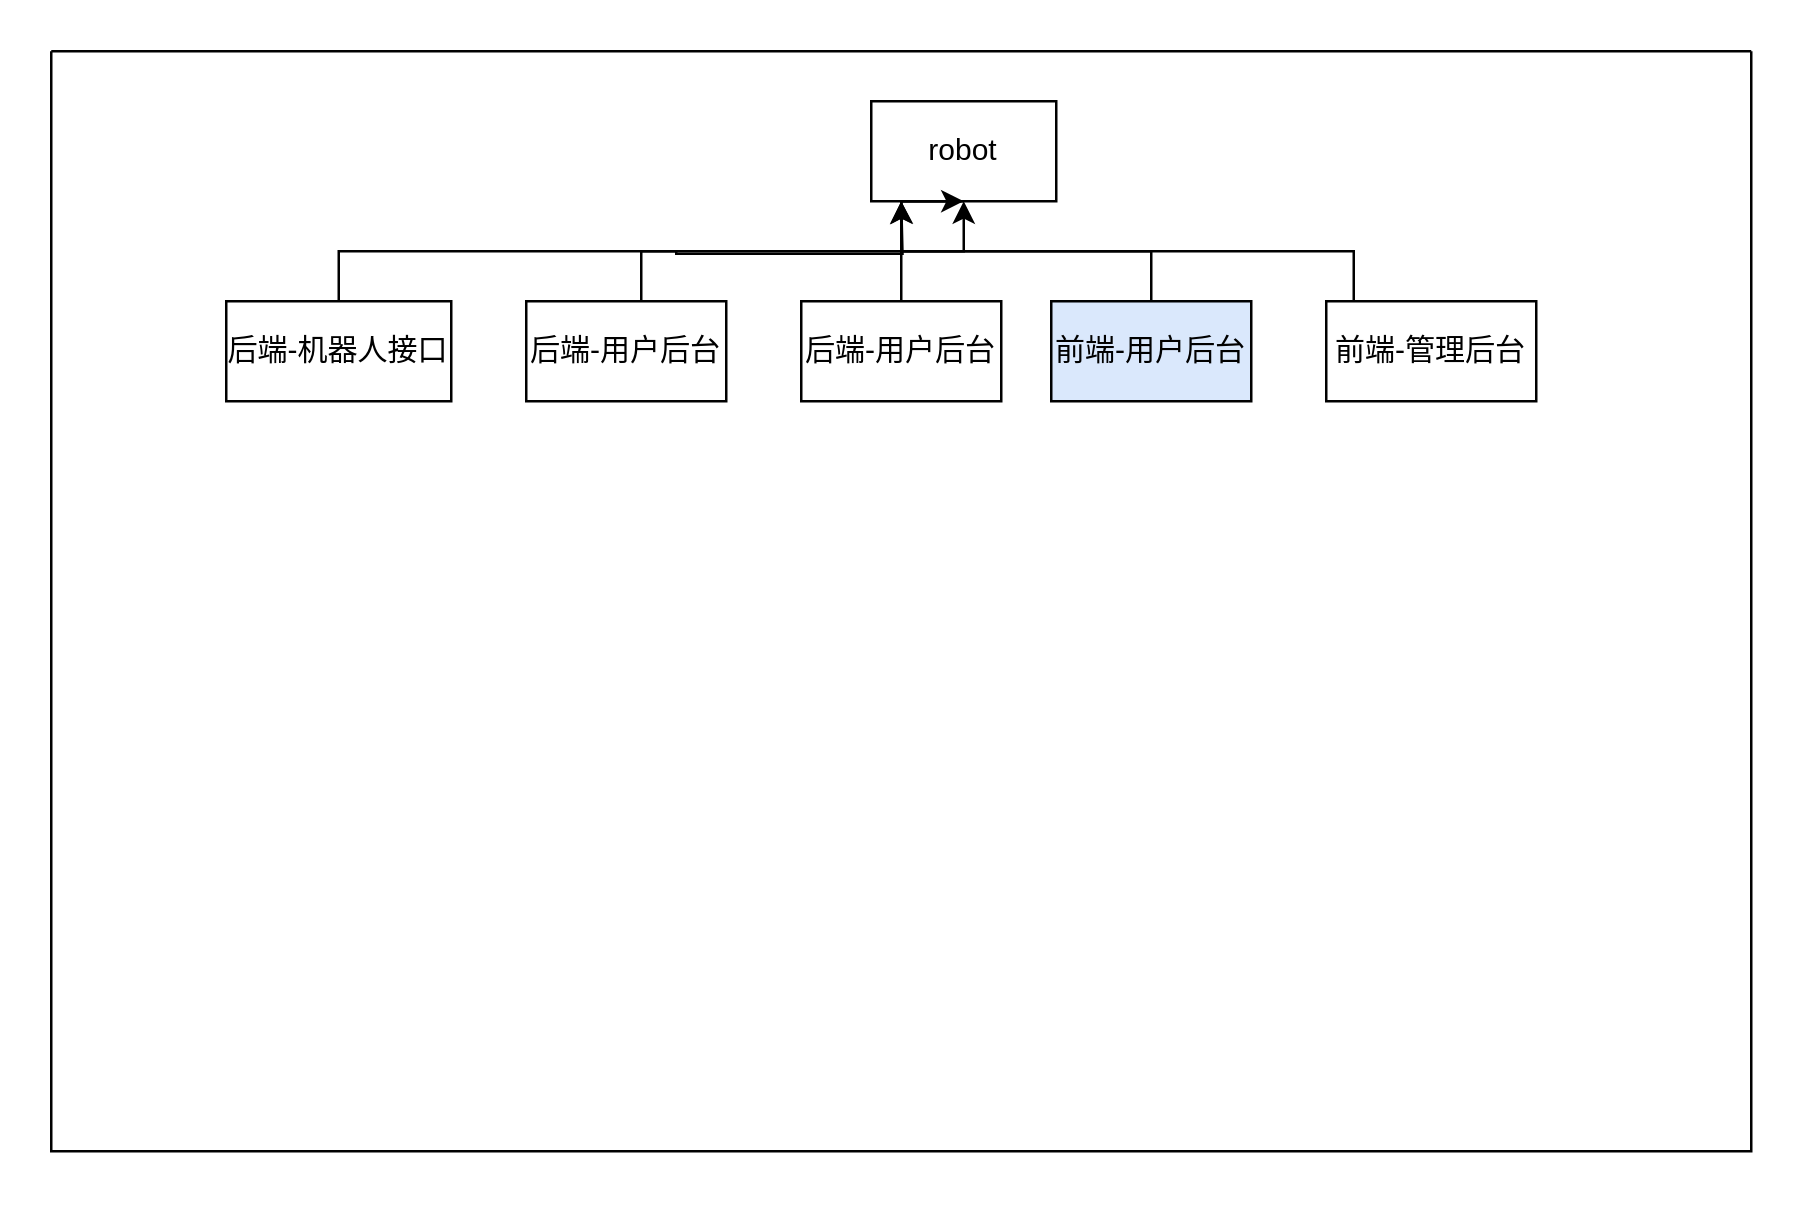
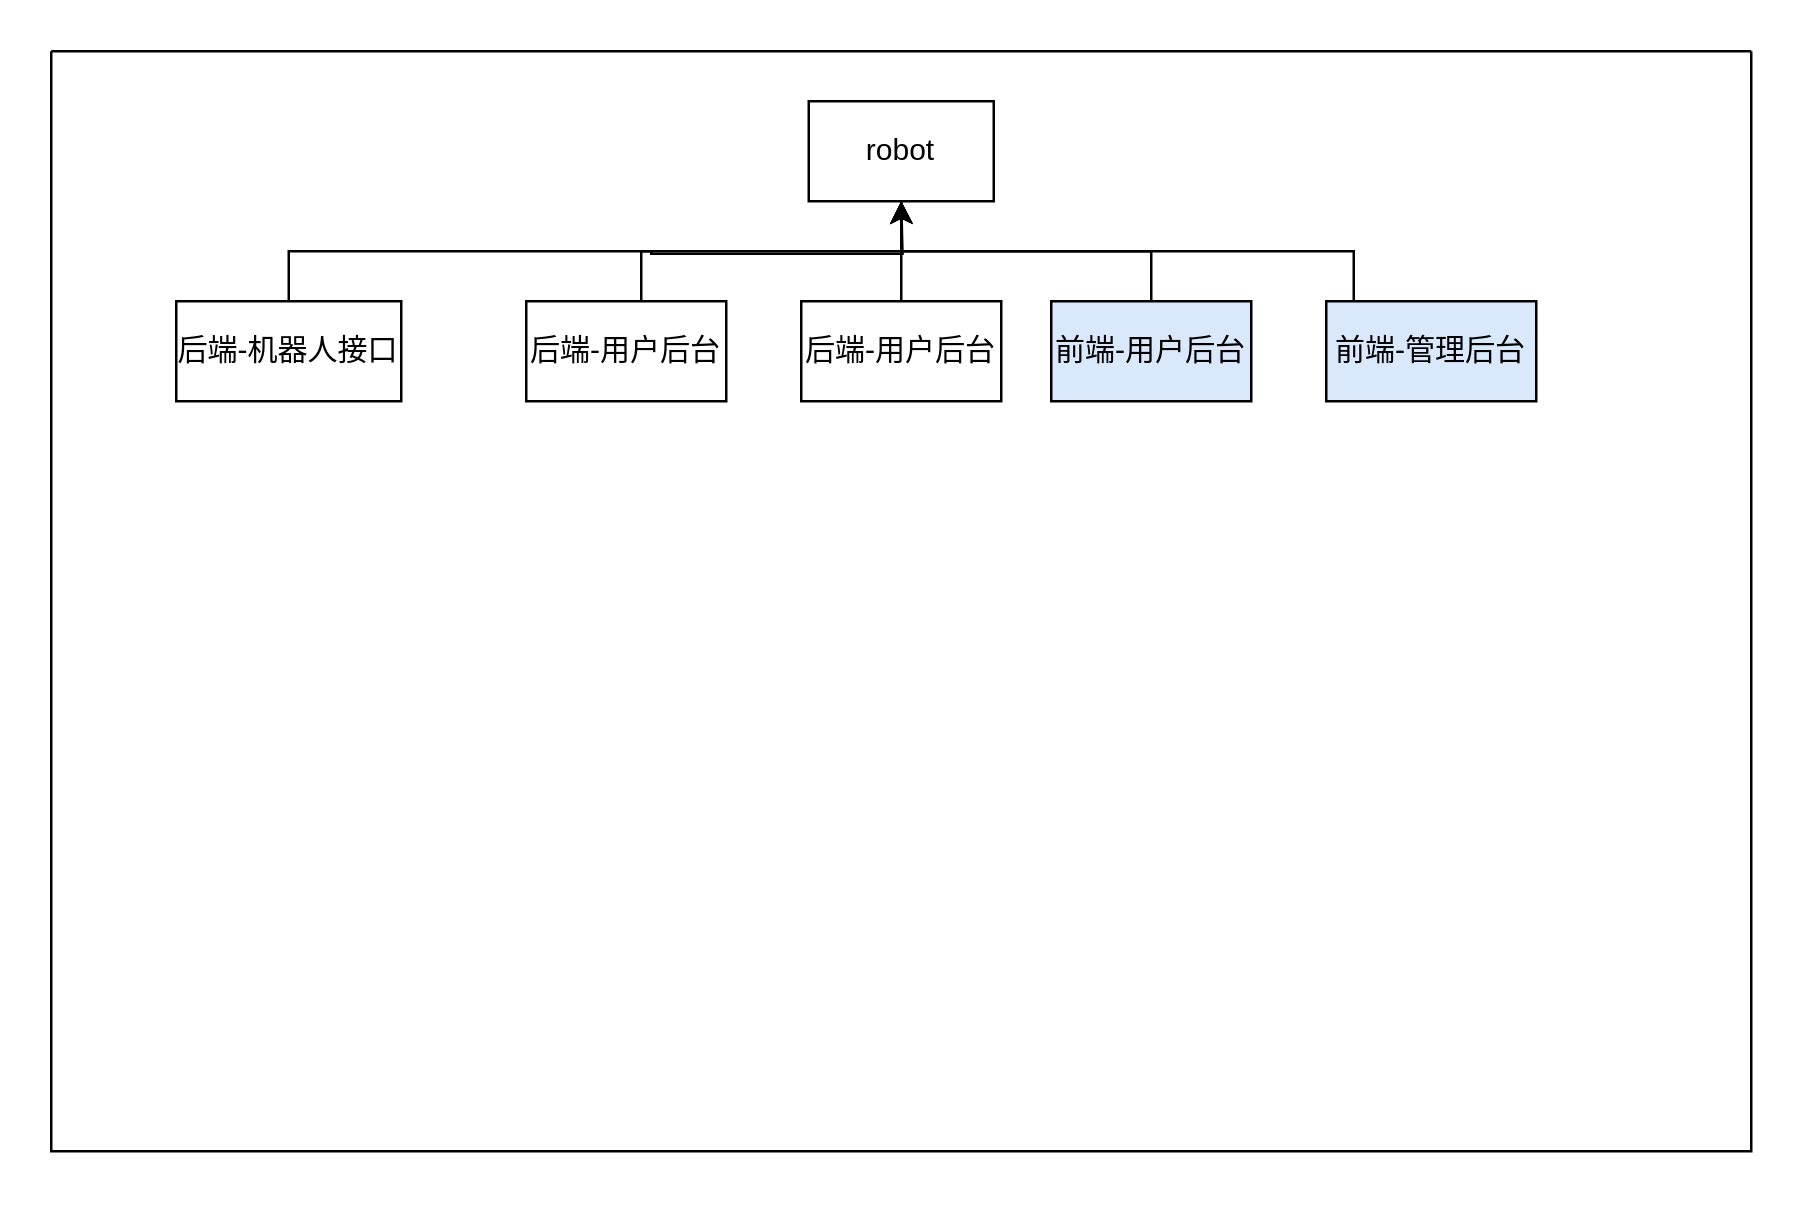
(964, 151) -> (901, 151)
(339, 351) -> (289, 351)
(1431, 351) -> (1431, 351)
